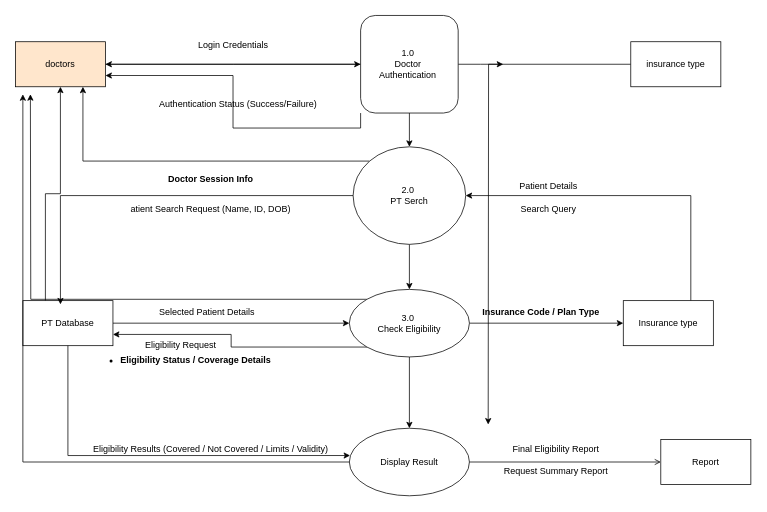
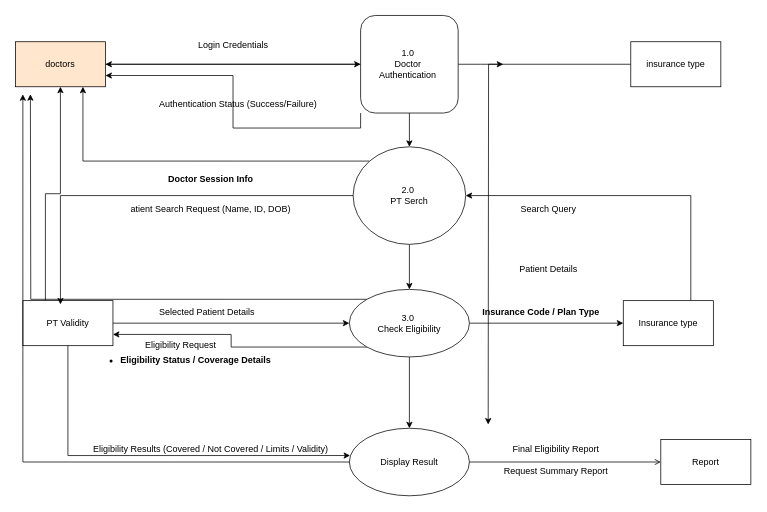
(548, 186) -> (548, 269)
(68, 323) -> (68, 323)
